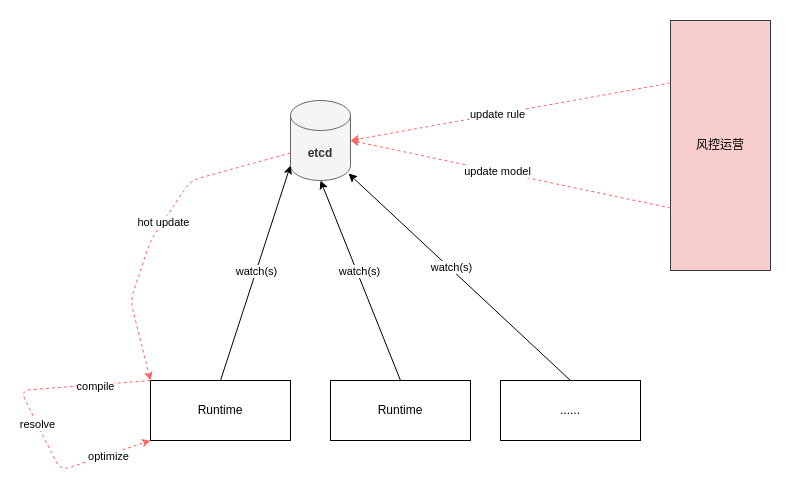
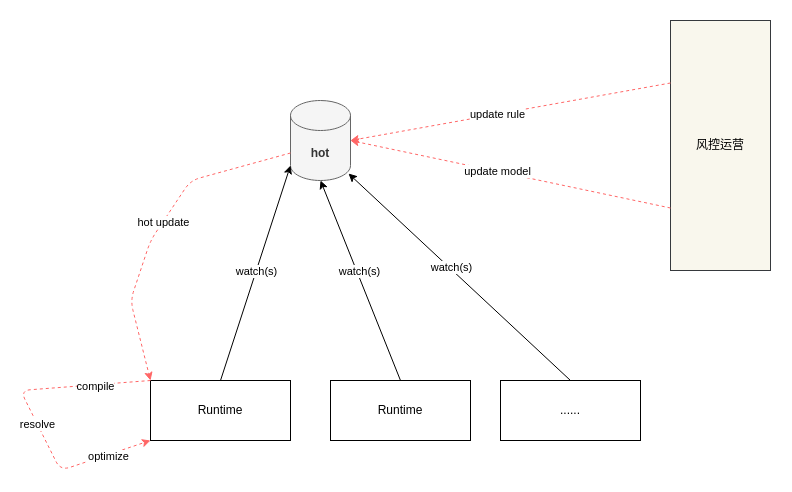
(721, 146) -> (721, 146)
(321, 154) -> (321, 154)
